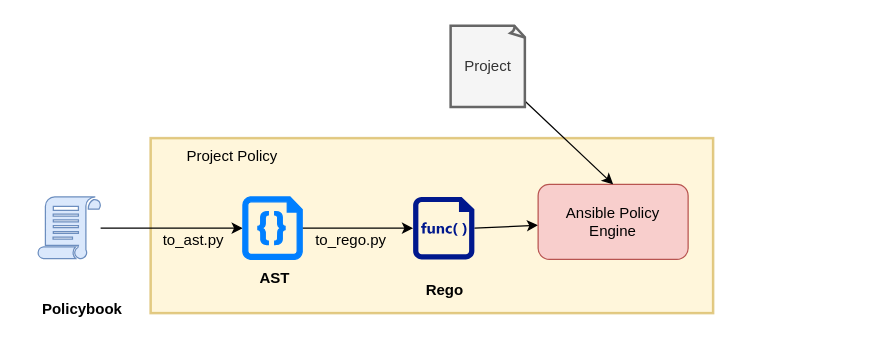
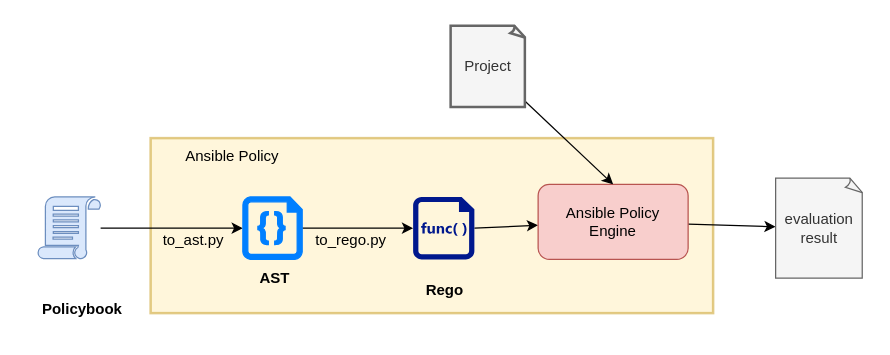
(233, 157) -> (233, 157)
none -> (727, 225)
none -> (819, 228)
